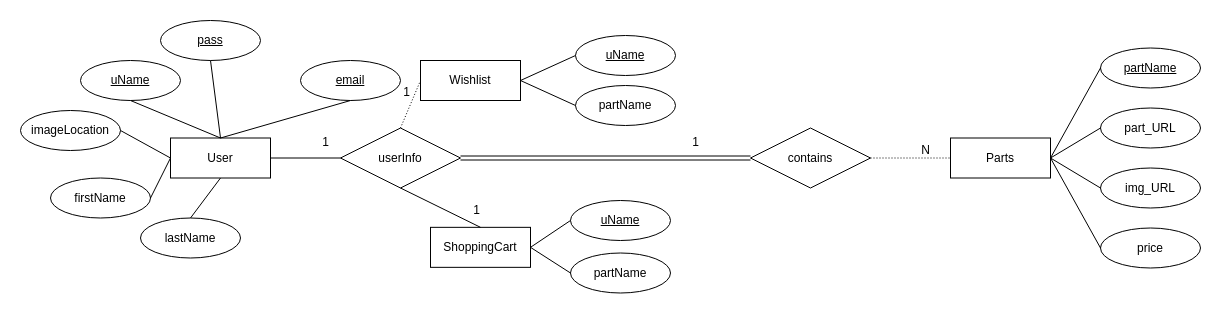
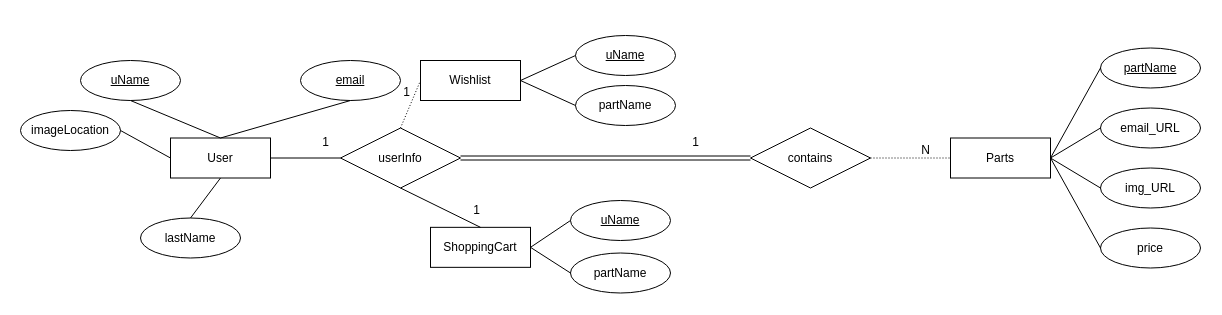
(211, 41) -> none
(215, 98) -> none
(1151, 129) -> (1151, 129)
(160, 179) -> none
(101, 198) -> none
